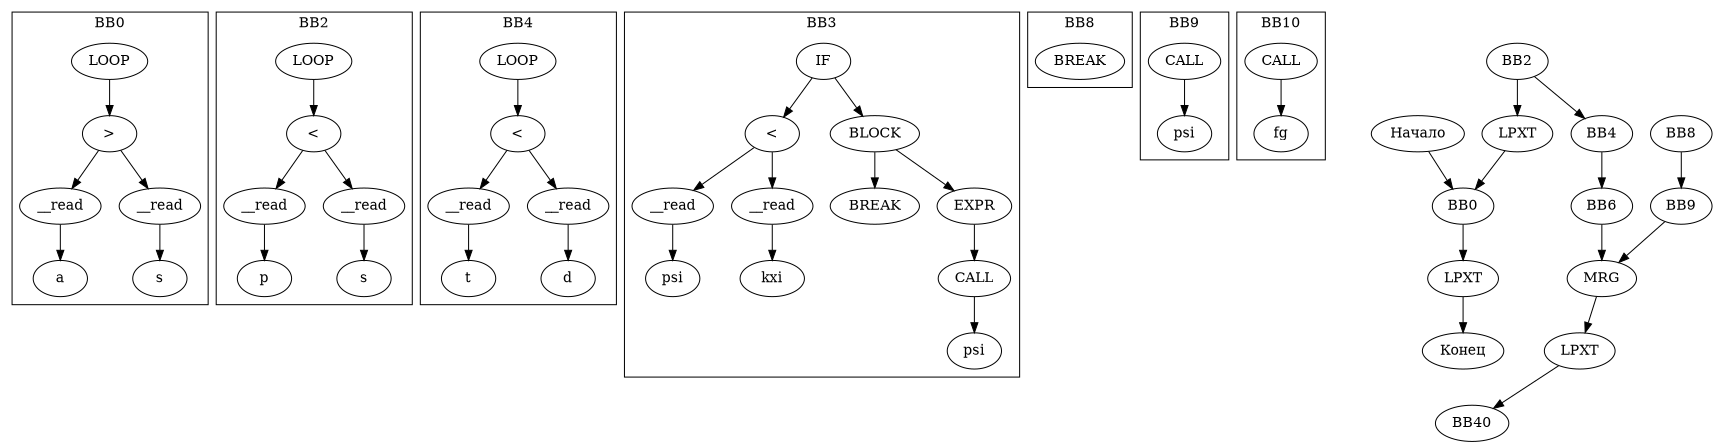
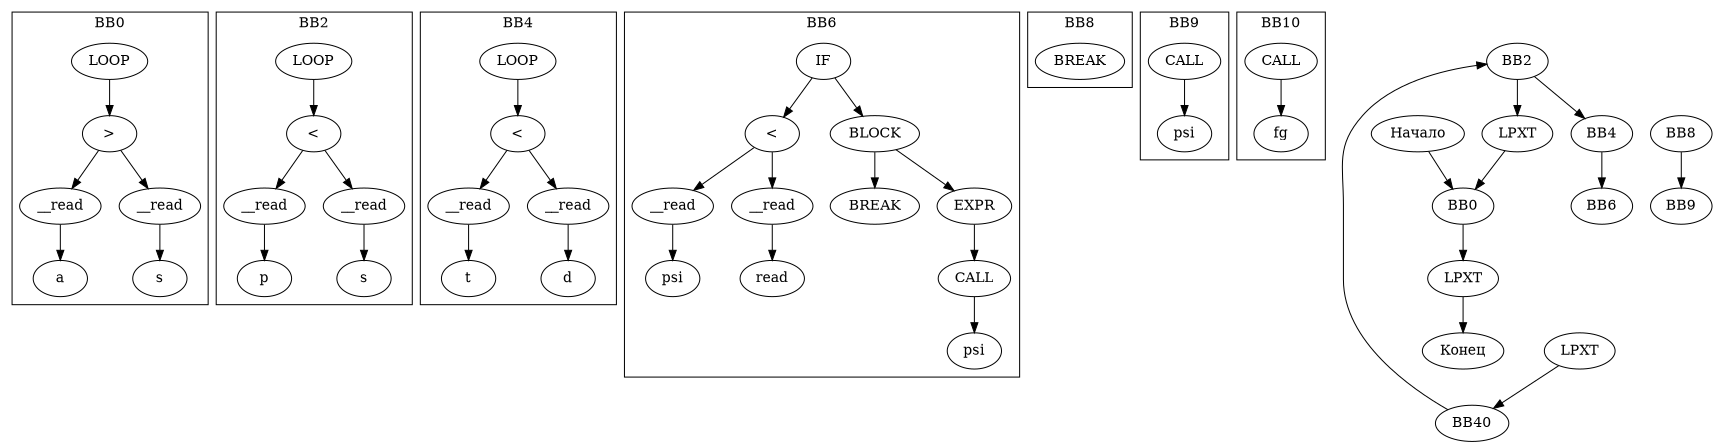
(822, 24) -> (822, 24)
none -> (1343, 218)
(772, 279) -> (772, 279)
(1602, 279) -> none
